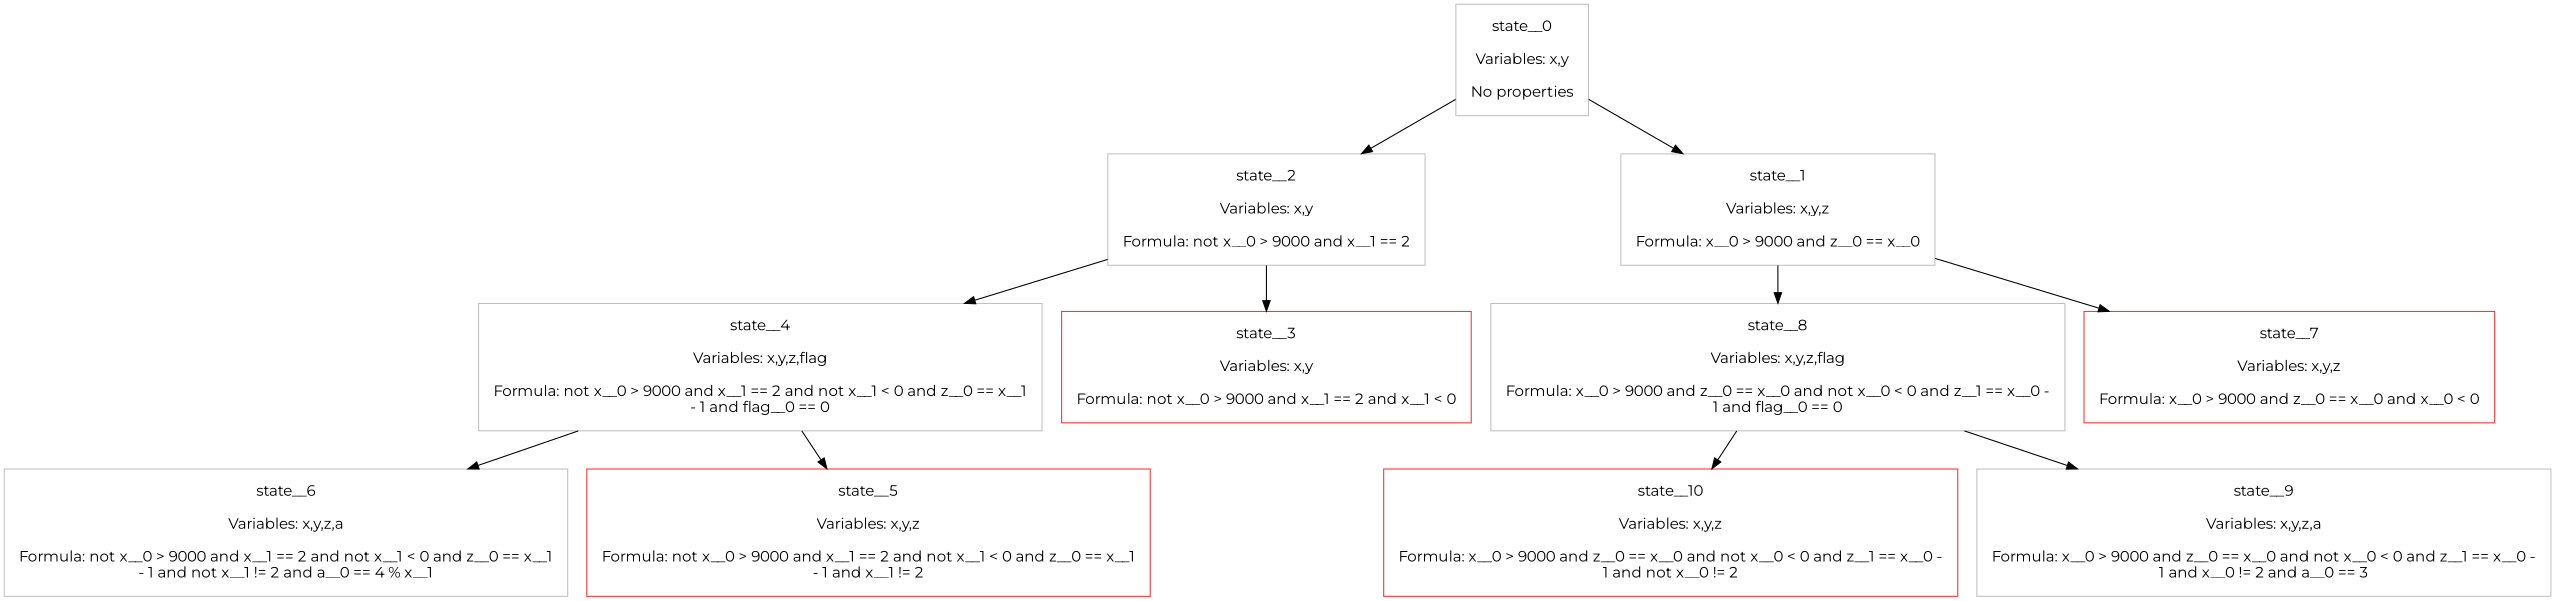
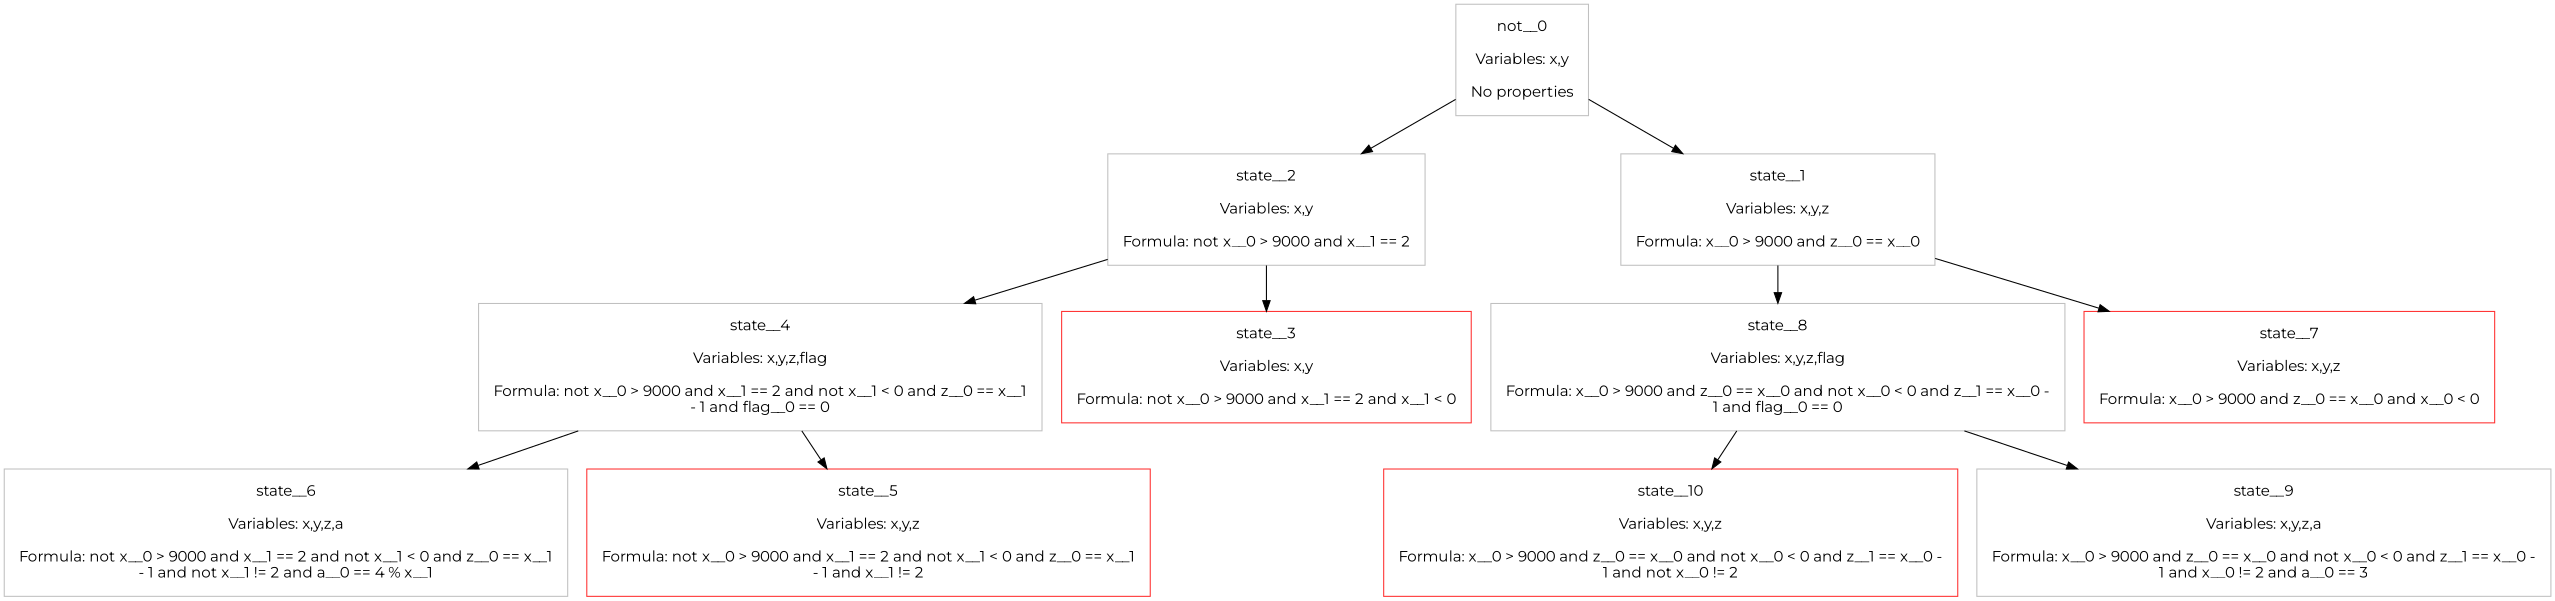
(1522, 60) -> (1522, 60)
